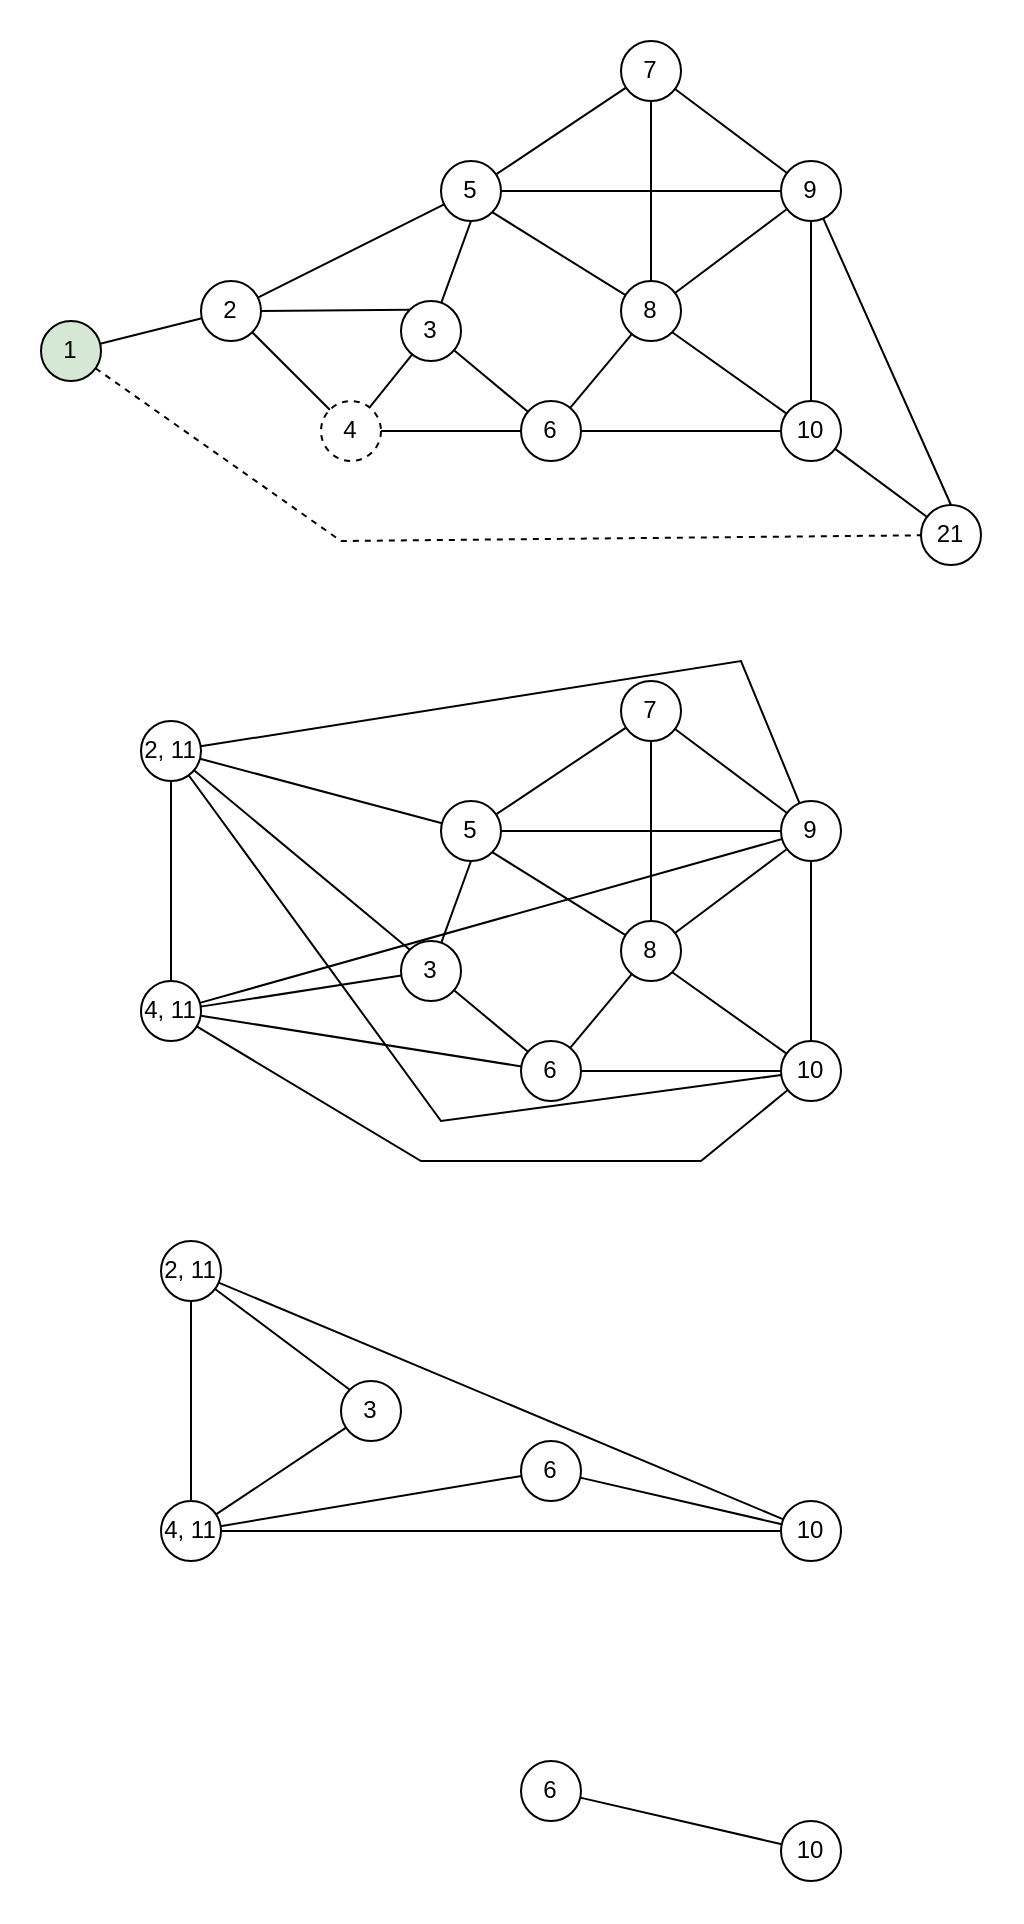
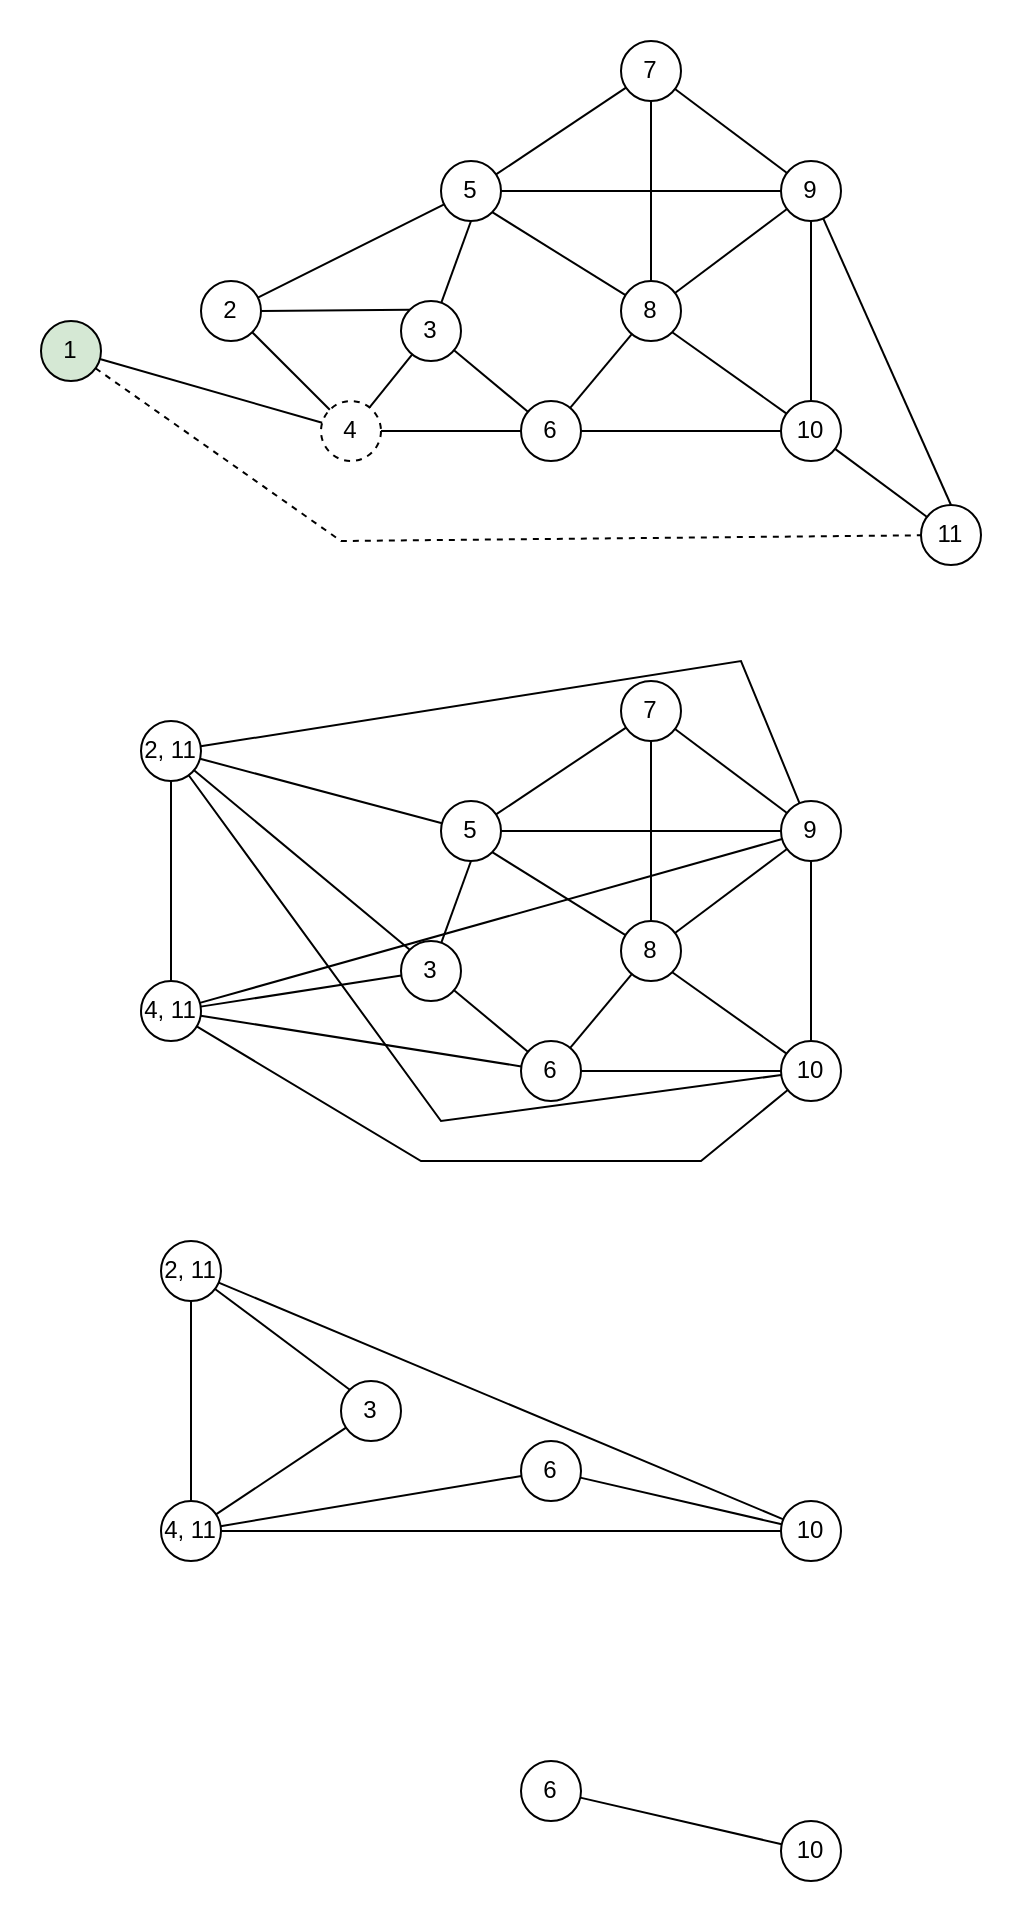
(151, 331) -> (211, 391)
(951, 535) -> (951, 535)
